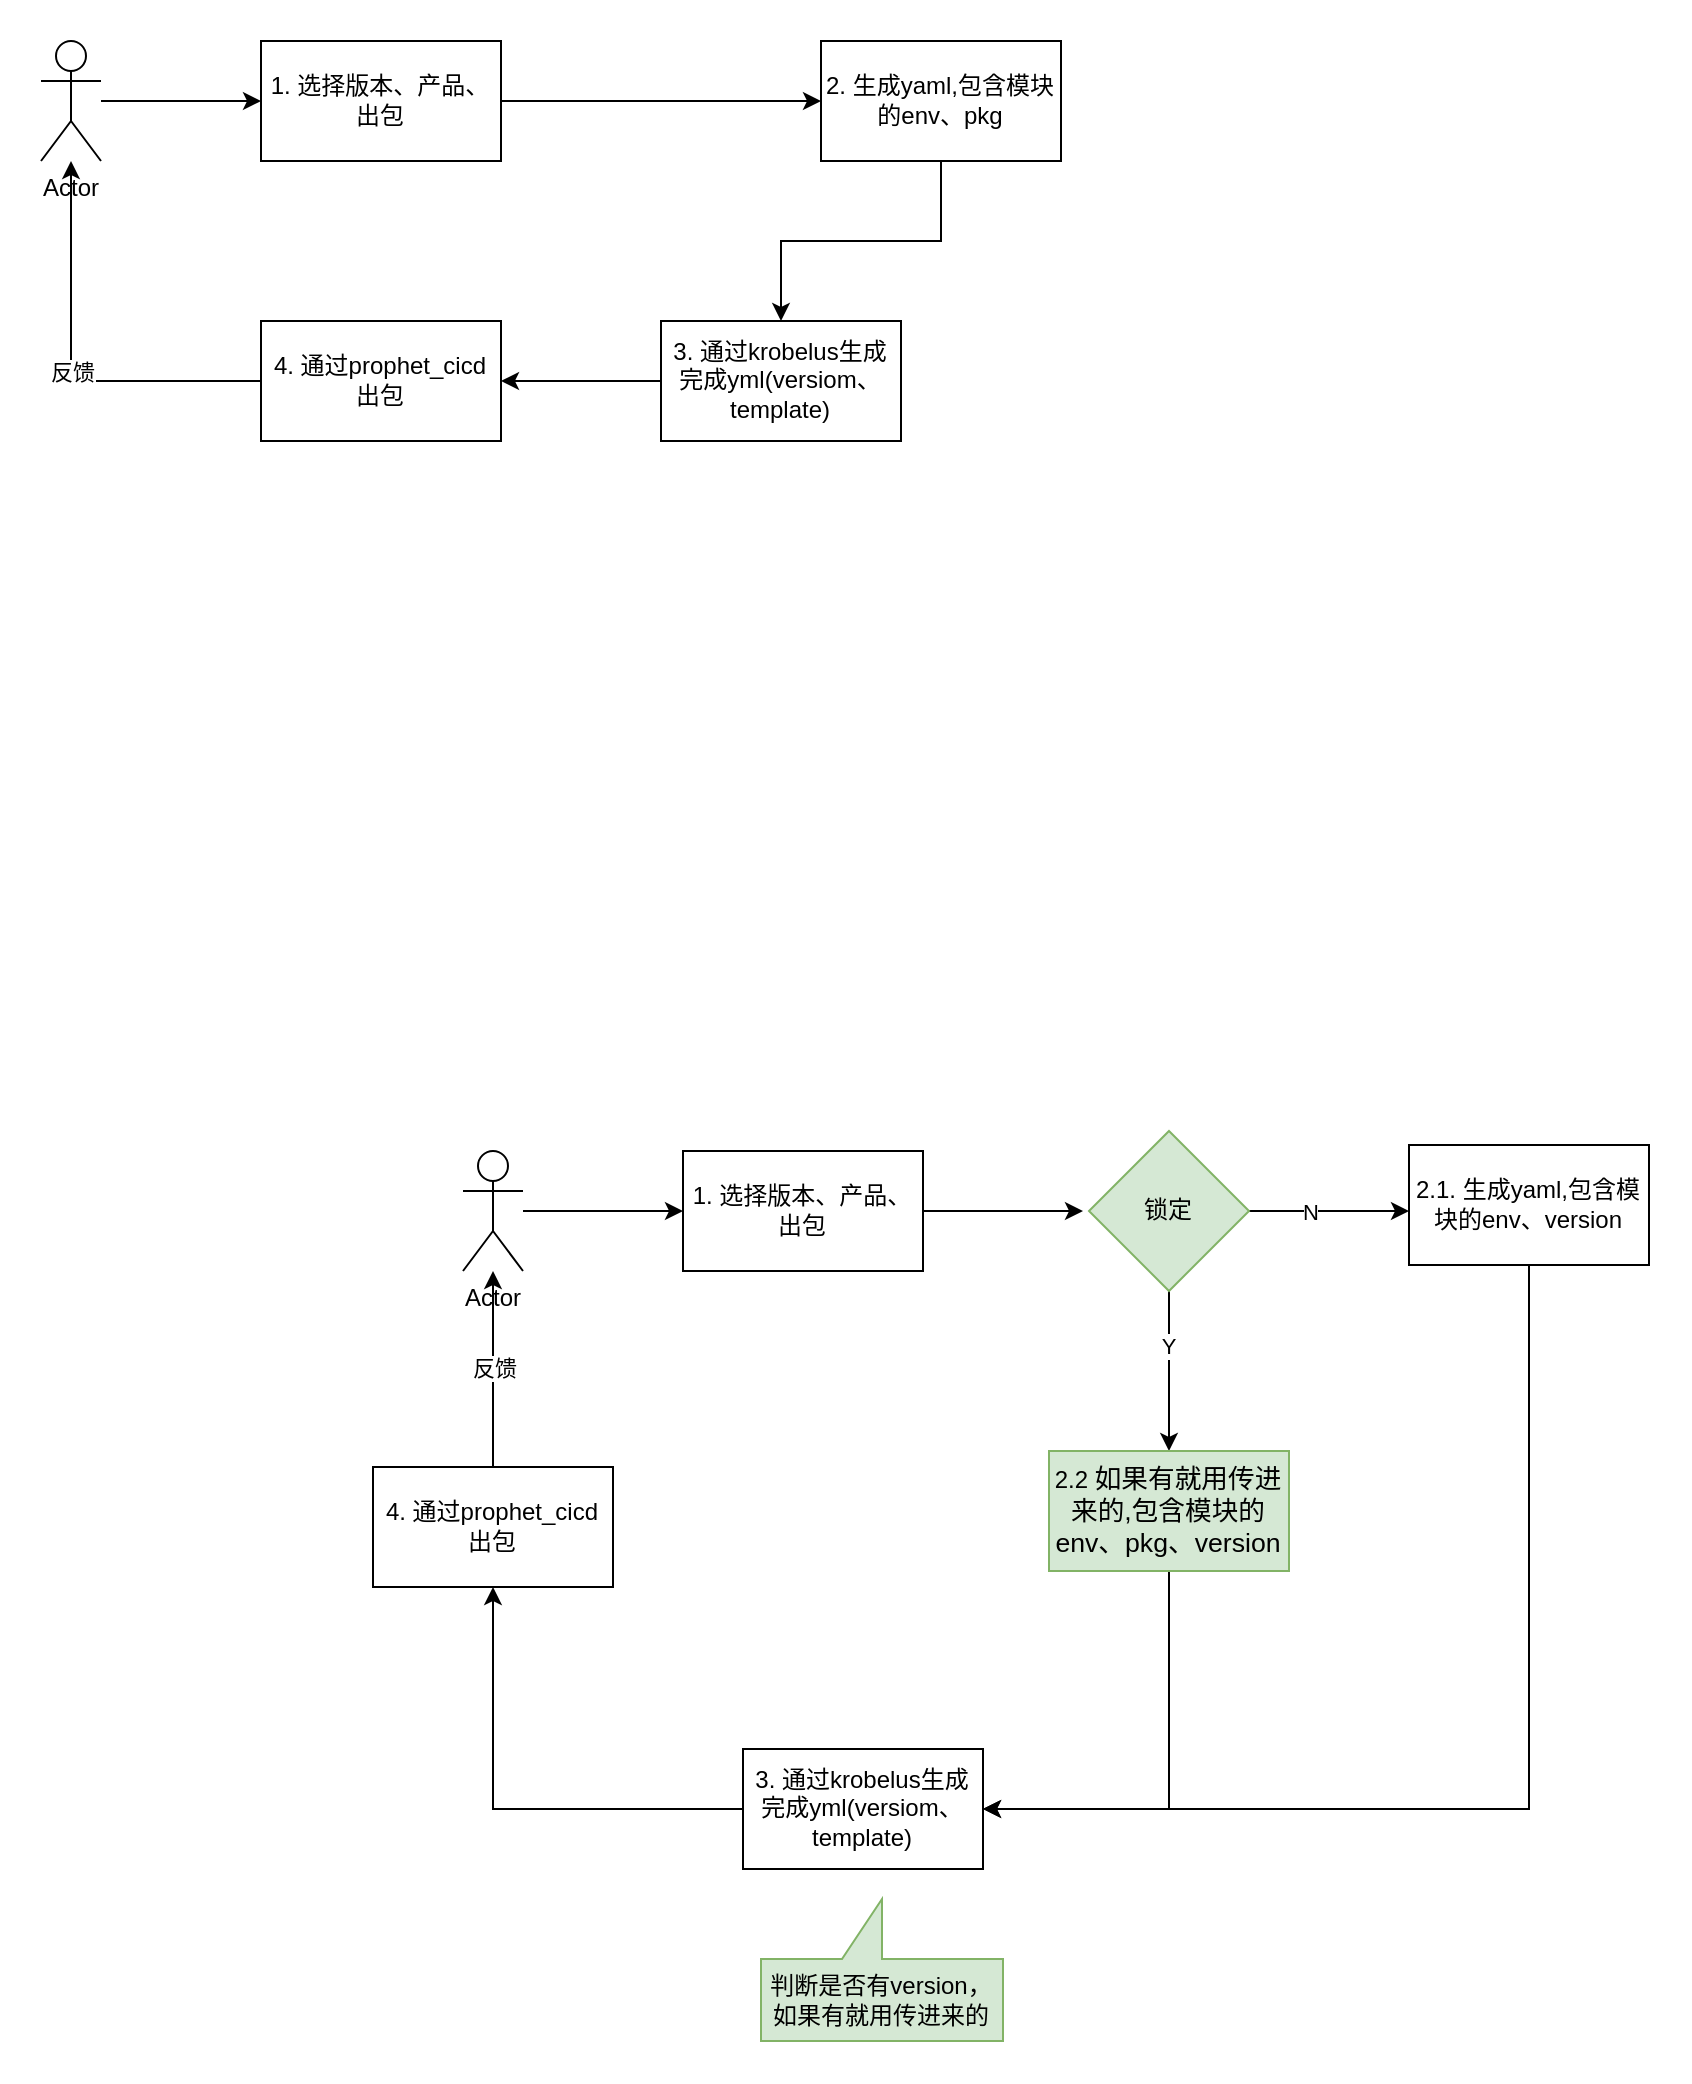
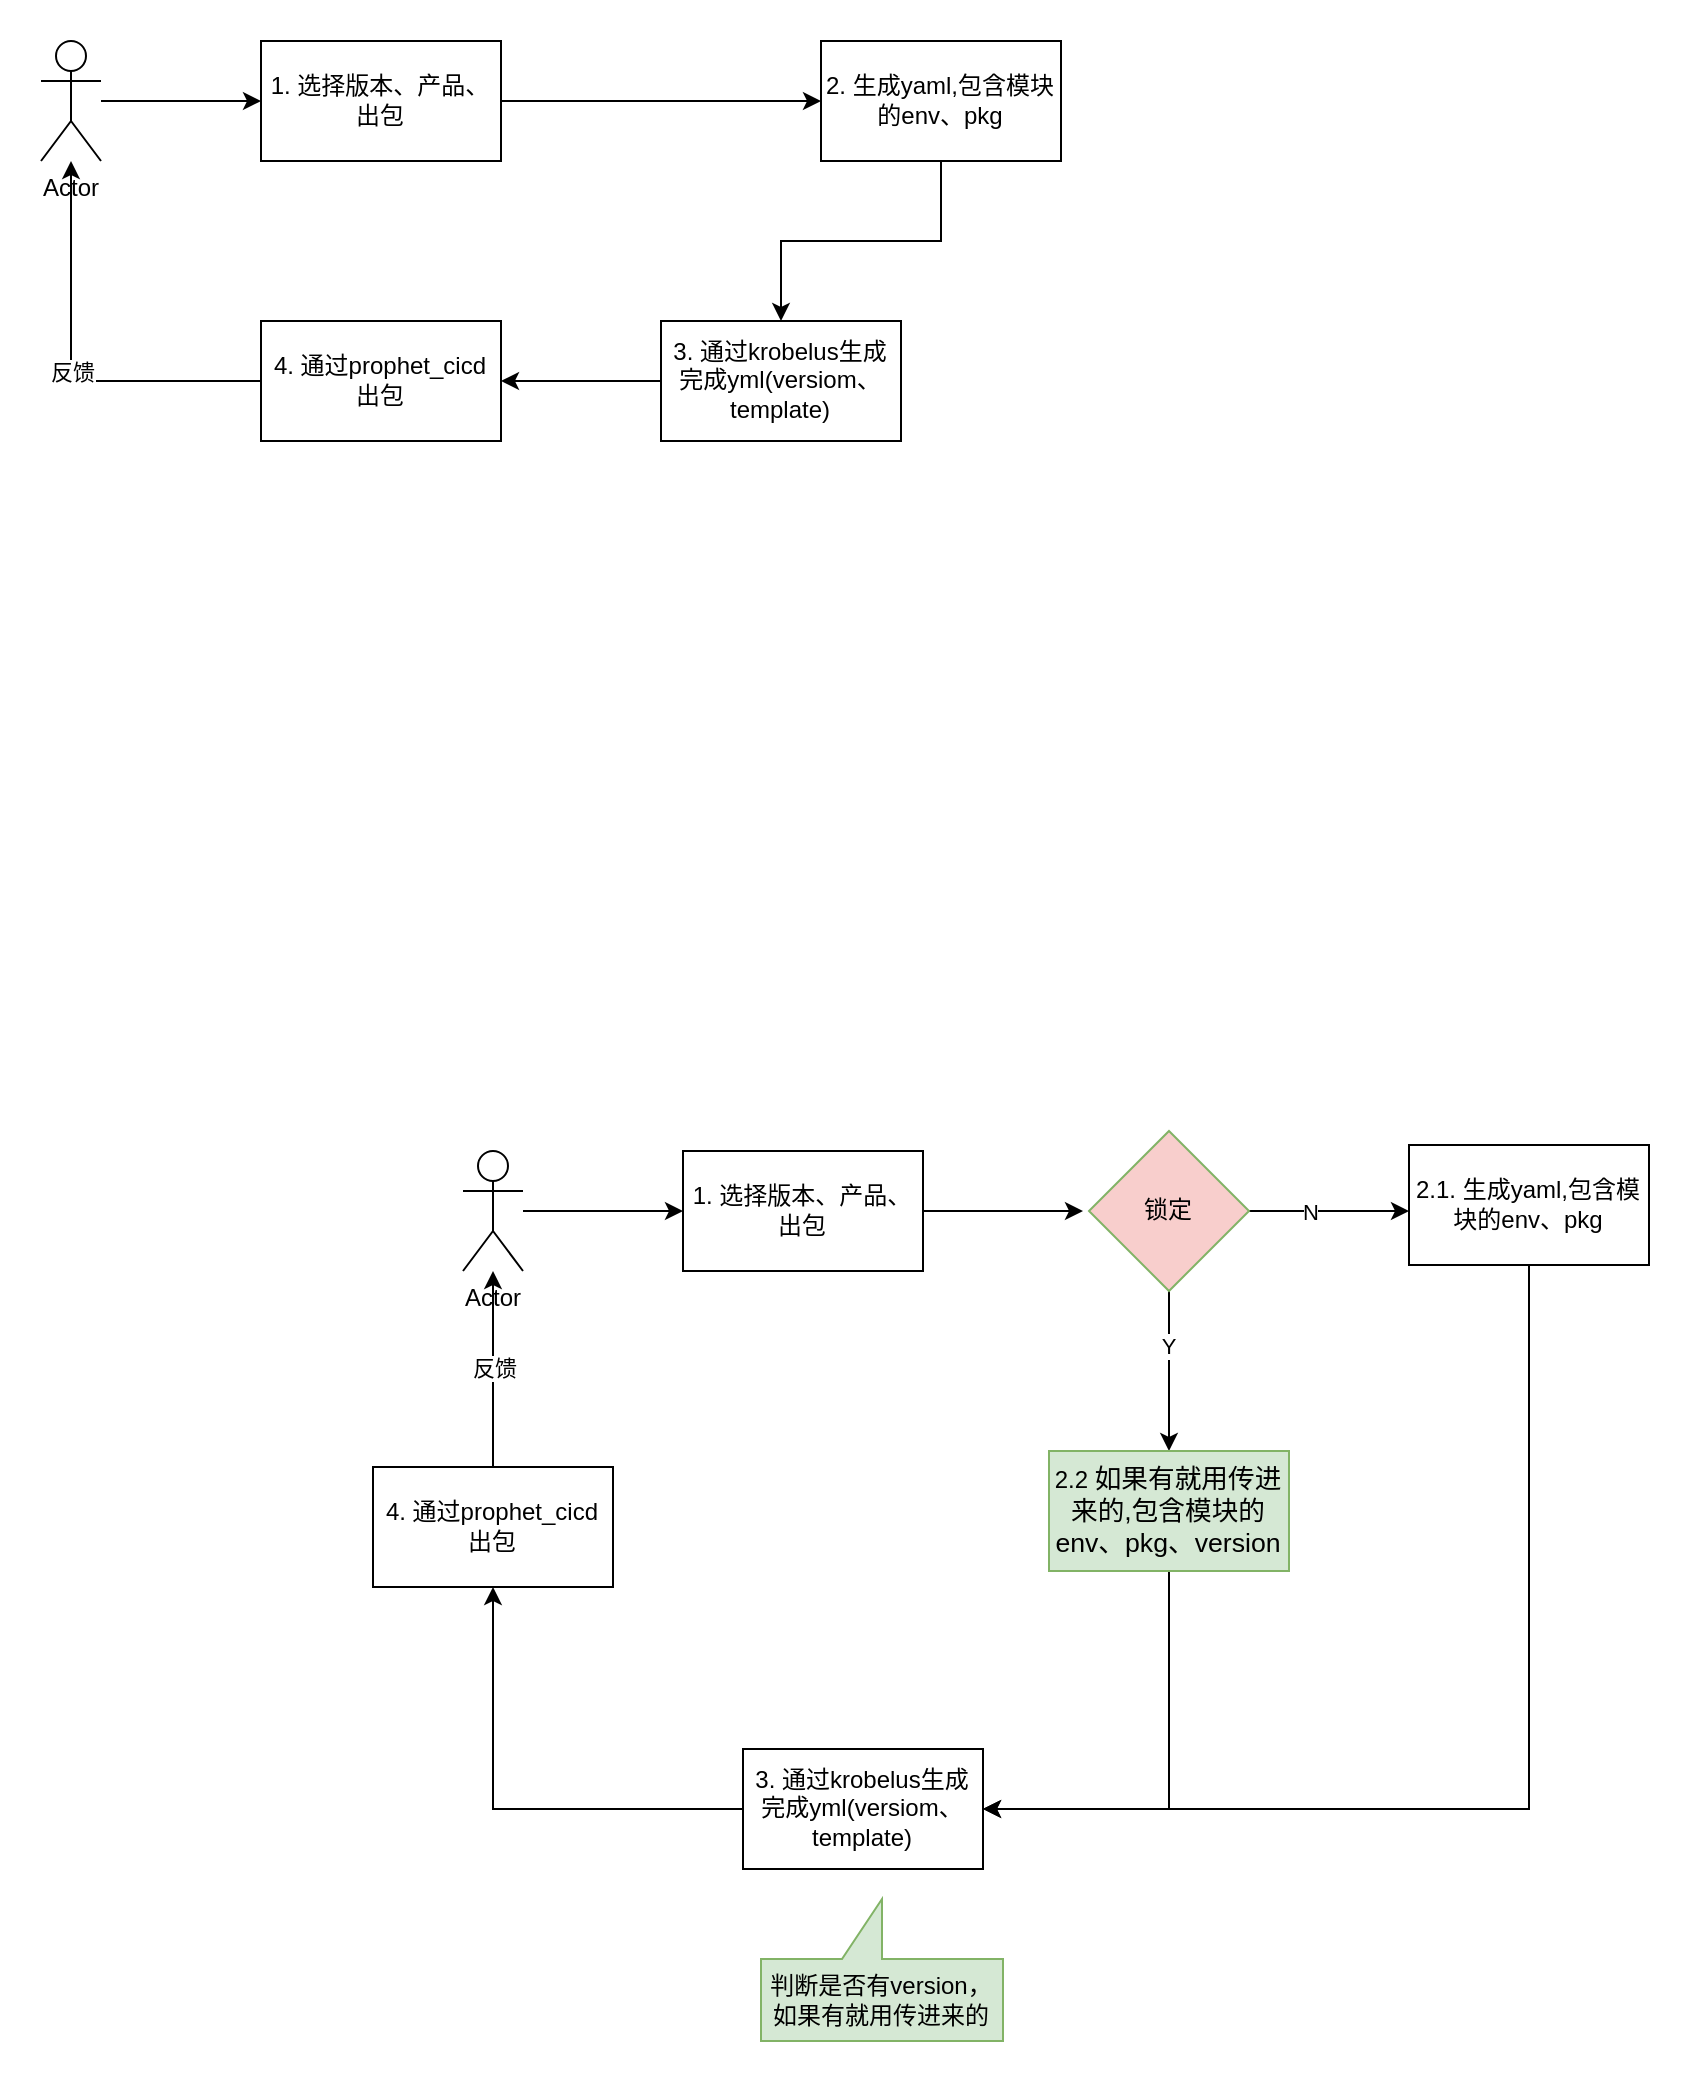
(1529, 1205) -> (1529, 1205)
(1169, 1211) -> (1169, 1211)
